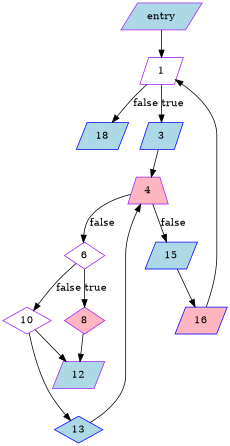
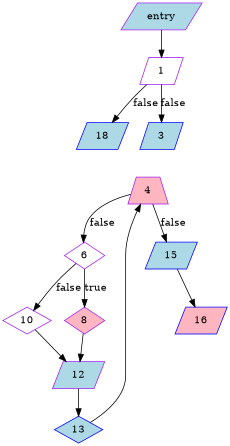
(173, 103) -> (173, 103)
(156, 160) -> none
(217, 189) -> none
(42, 377) -> (79, 399)
